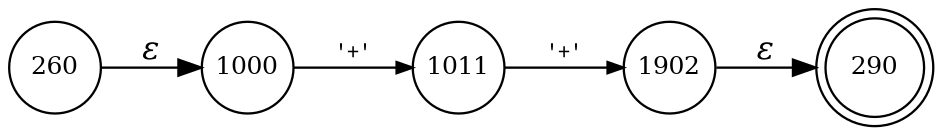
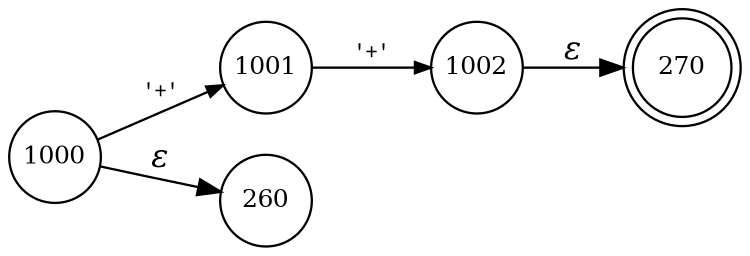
(139, 68) -> (149, 177)
(459, 68) -> (266, 68)
(670, 68) -> (477, 68)
(875, 68) -> (682, 68)
